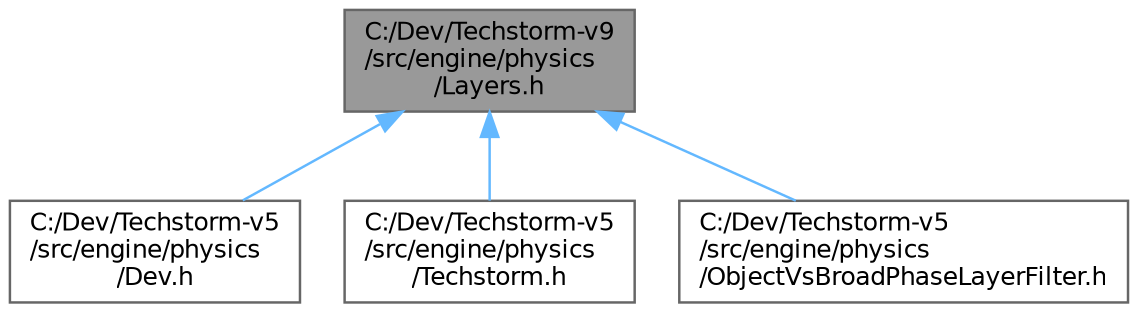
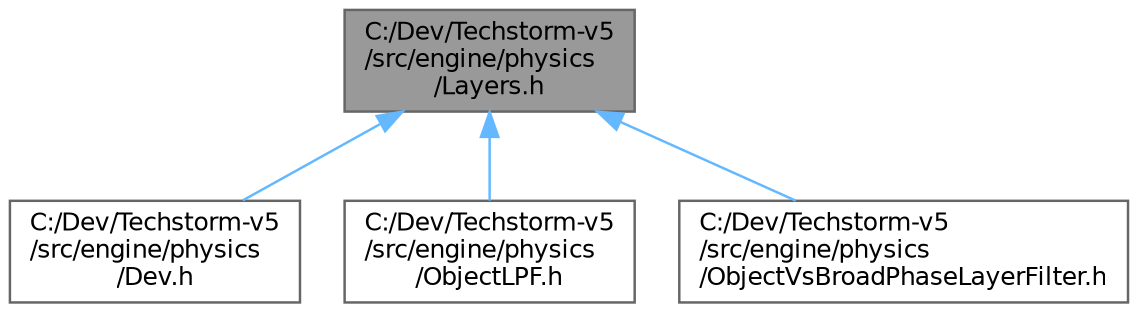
(490, 61) -> (490, 61)
(490, 252) -> (490, 252)
